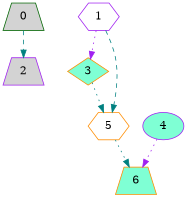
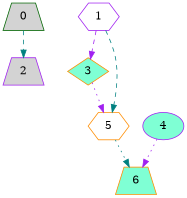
(94, 41) -> (94, 41)
(97, 94) -> (97, 94)
